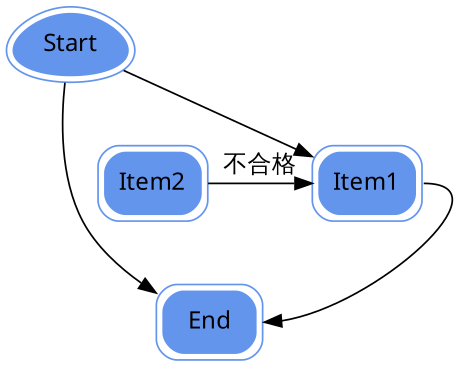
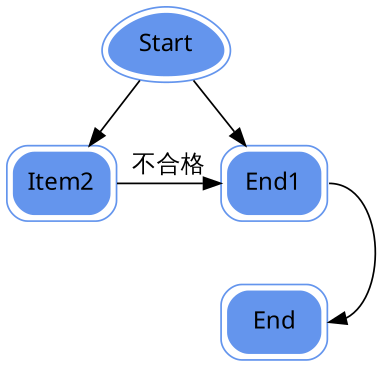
(367, 183) -> (274, 183)
(72, 195) -> (120, 106)
